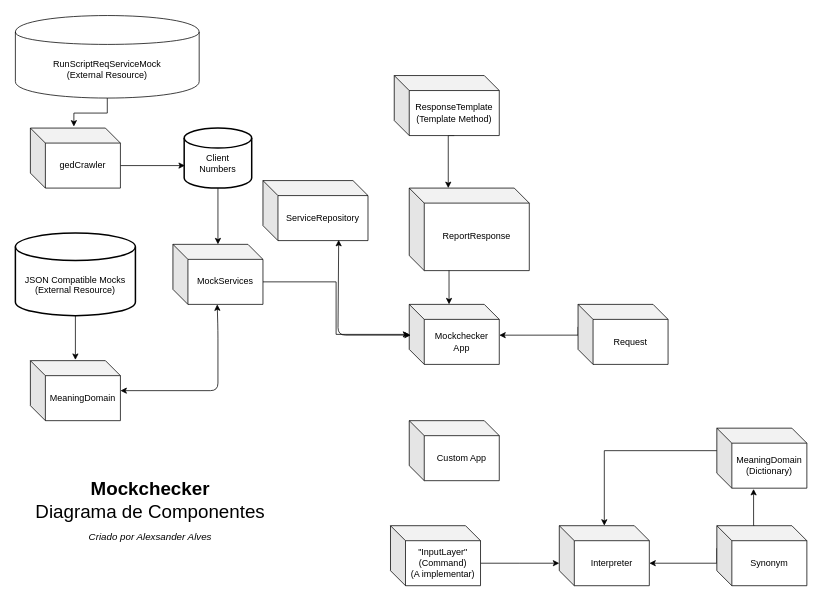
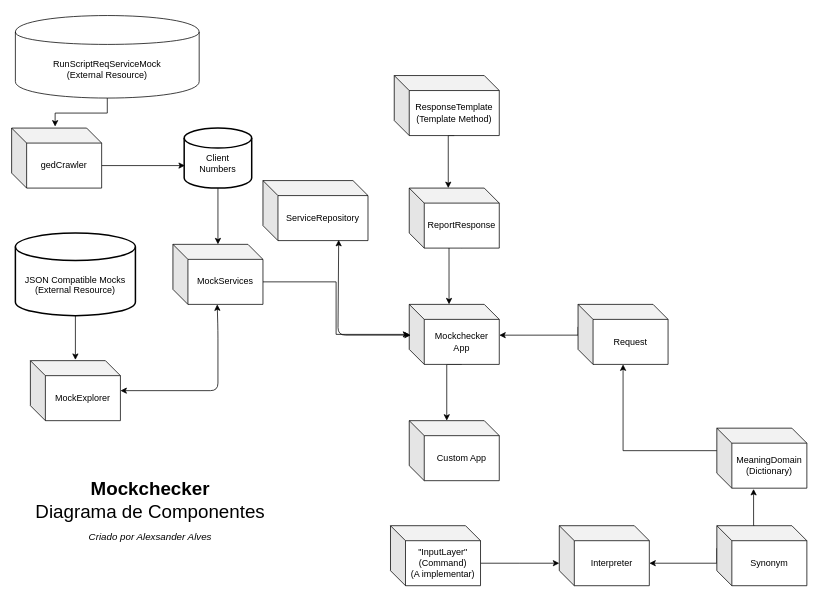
(75, 158) -> (57, 158)
(469, 229) -> (454, 218)
none -> (447, 389)
(83, 398) -> (83, 398)
(604, 475) -> (623, 371)
